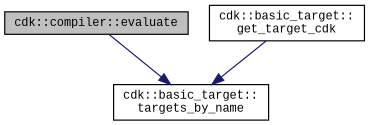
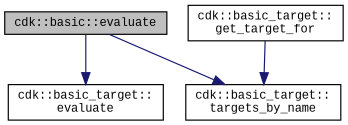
(96, 23) -> (86, 23)
(287, 23) -> (266, 23)
none -> (86, 102)
